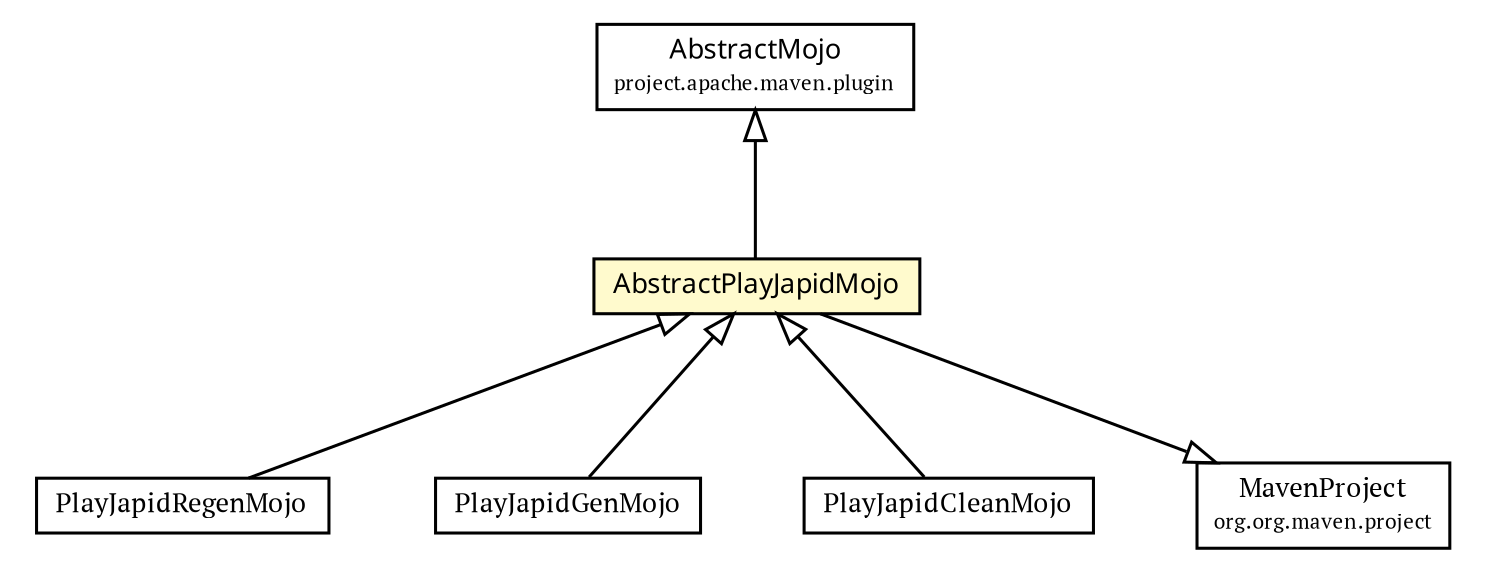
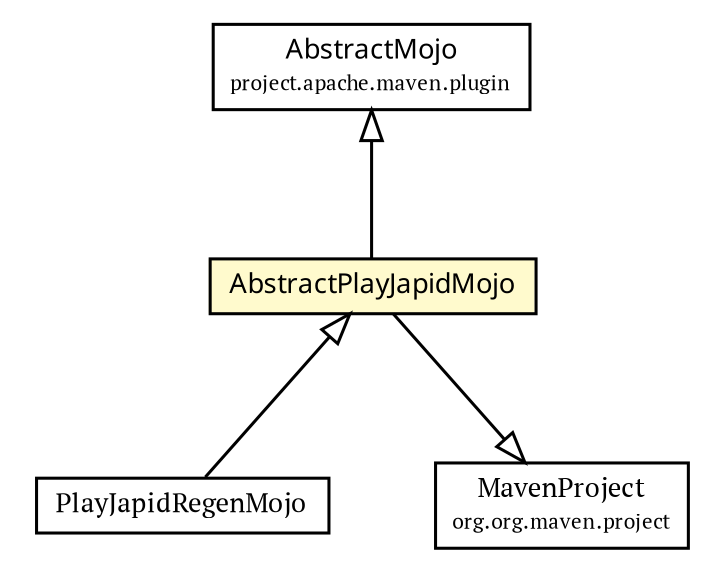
(567, 506) -> none
(947, 506) -> none
